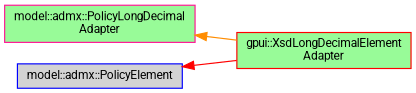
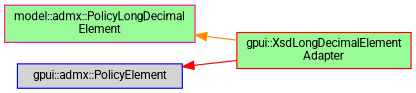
(100, 24) -> (100, 24)
(100, 76) -> (100, 76)
